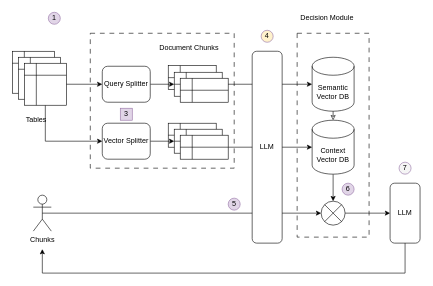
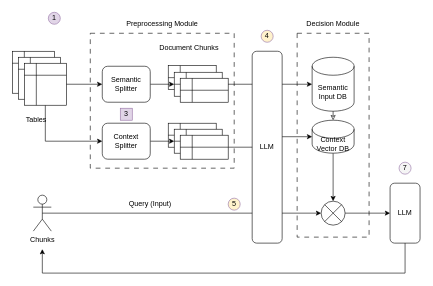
(327, 18) -> (333, 24)
none -> (162, 24)
(126, 84) -> (126, 84)
(333, 92) -> (333, 92)
(126, 141) -> (126, 141)
(333, 147) -> (333, 137)
(348, 189) -> none
none -> (150, 204)
(234, 204) -> (234, 204)
